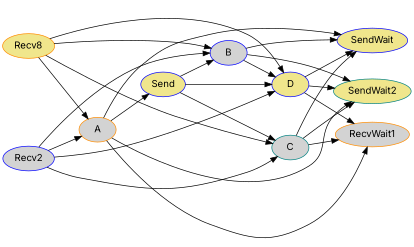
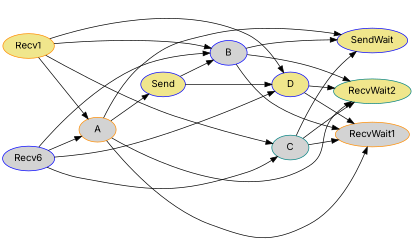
(29, 46) -> (29, 46)
(326, 65) -> none
(256, 67) -> (277, 106)
(372, 91) -> (372, 91)
(229, 117) -> none
(29, 159) -> (29, 159)
